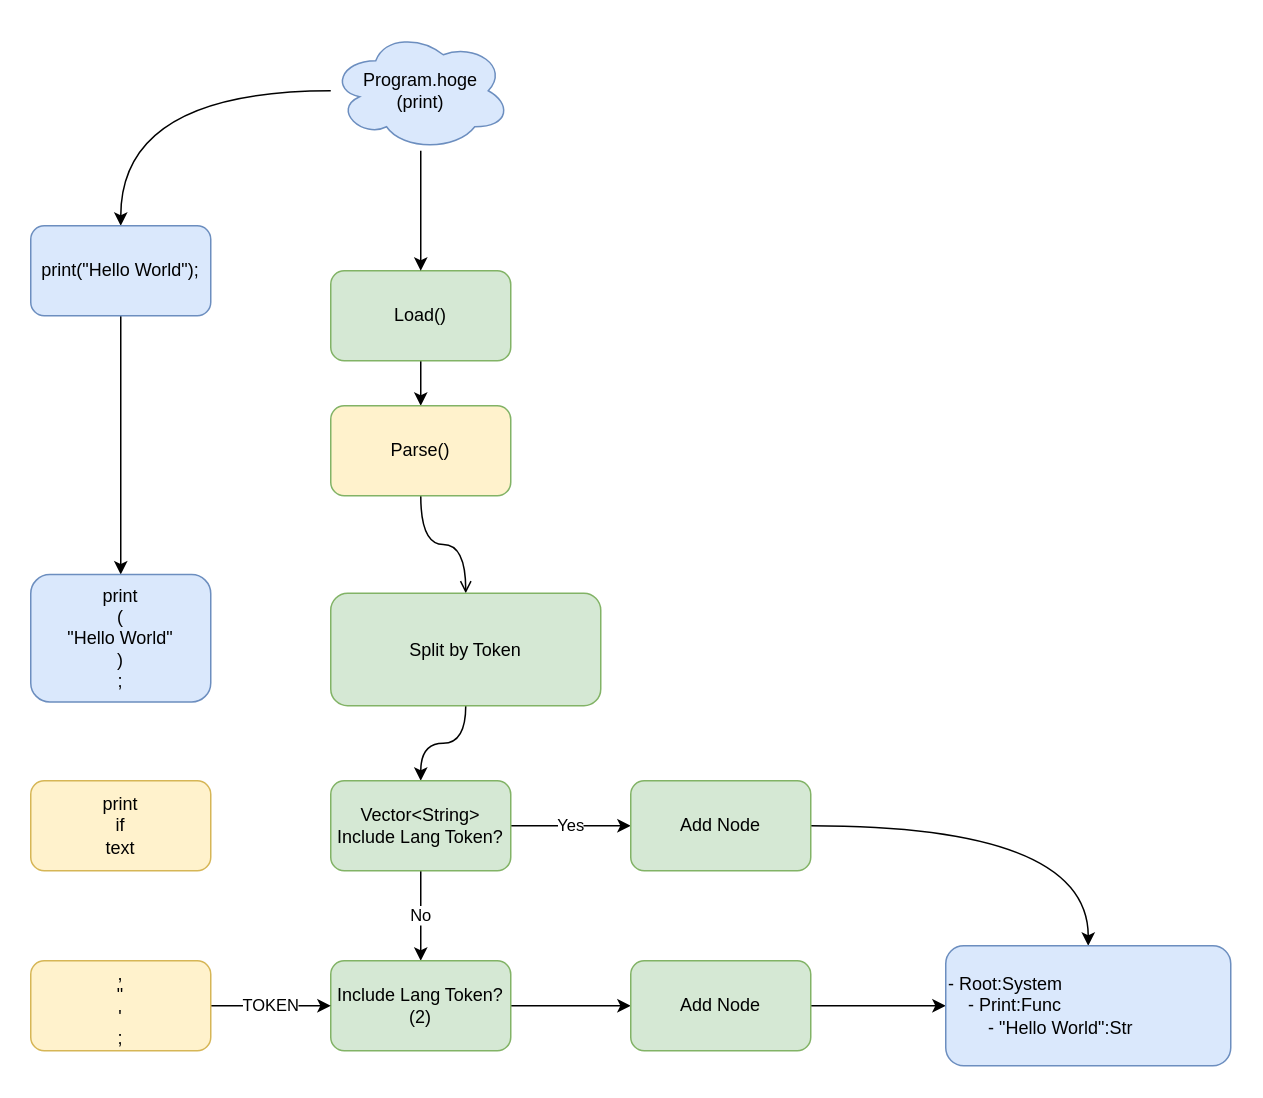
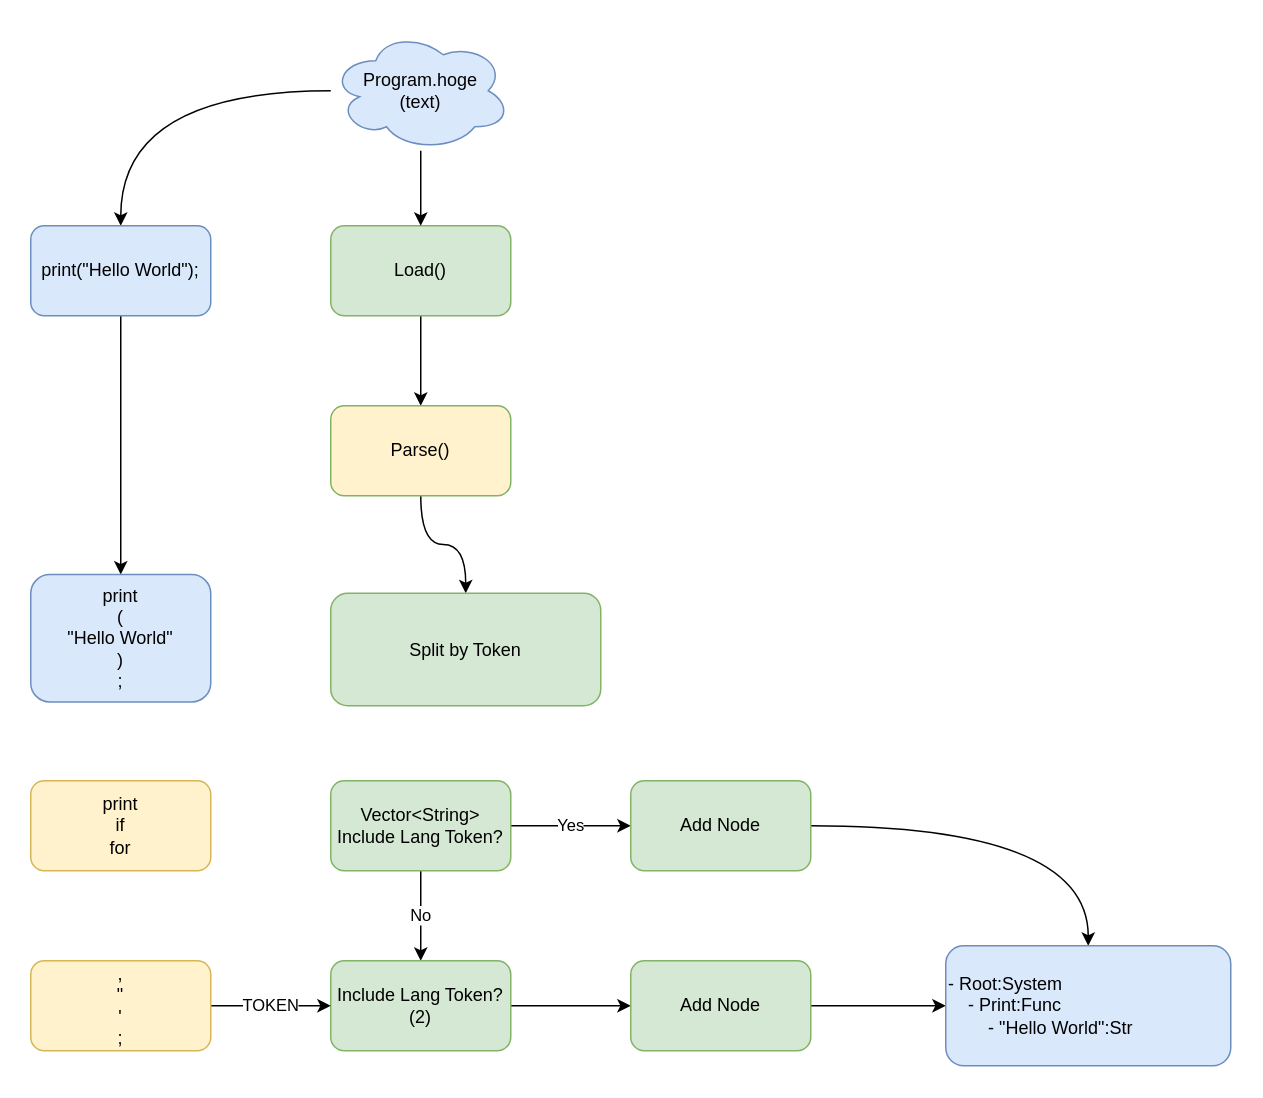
(421, 91) -> (421, 91)
(421, 316) -> (421, 271)
(463, 566) -> (463, 563)
(449, 743) -> none
(121, 826) -> (121, 826)
